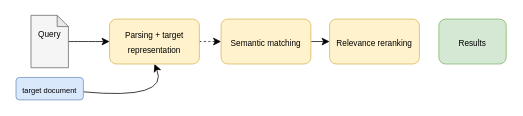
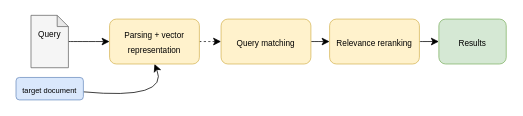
(154, 42) -> (154, 42)
(266, 42) -> (266, 42)
none -> (425, 42)
